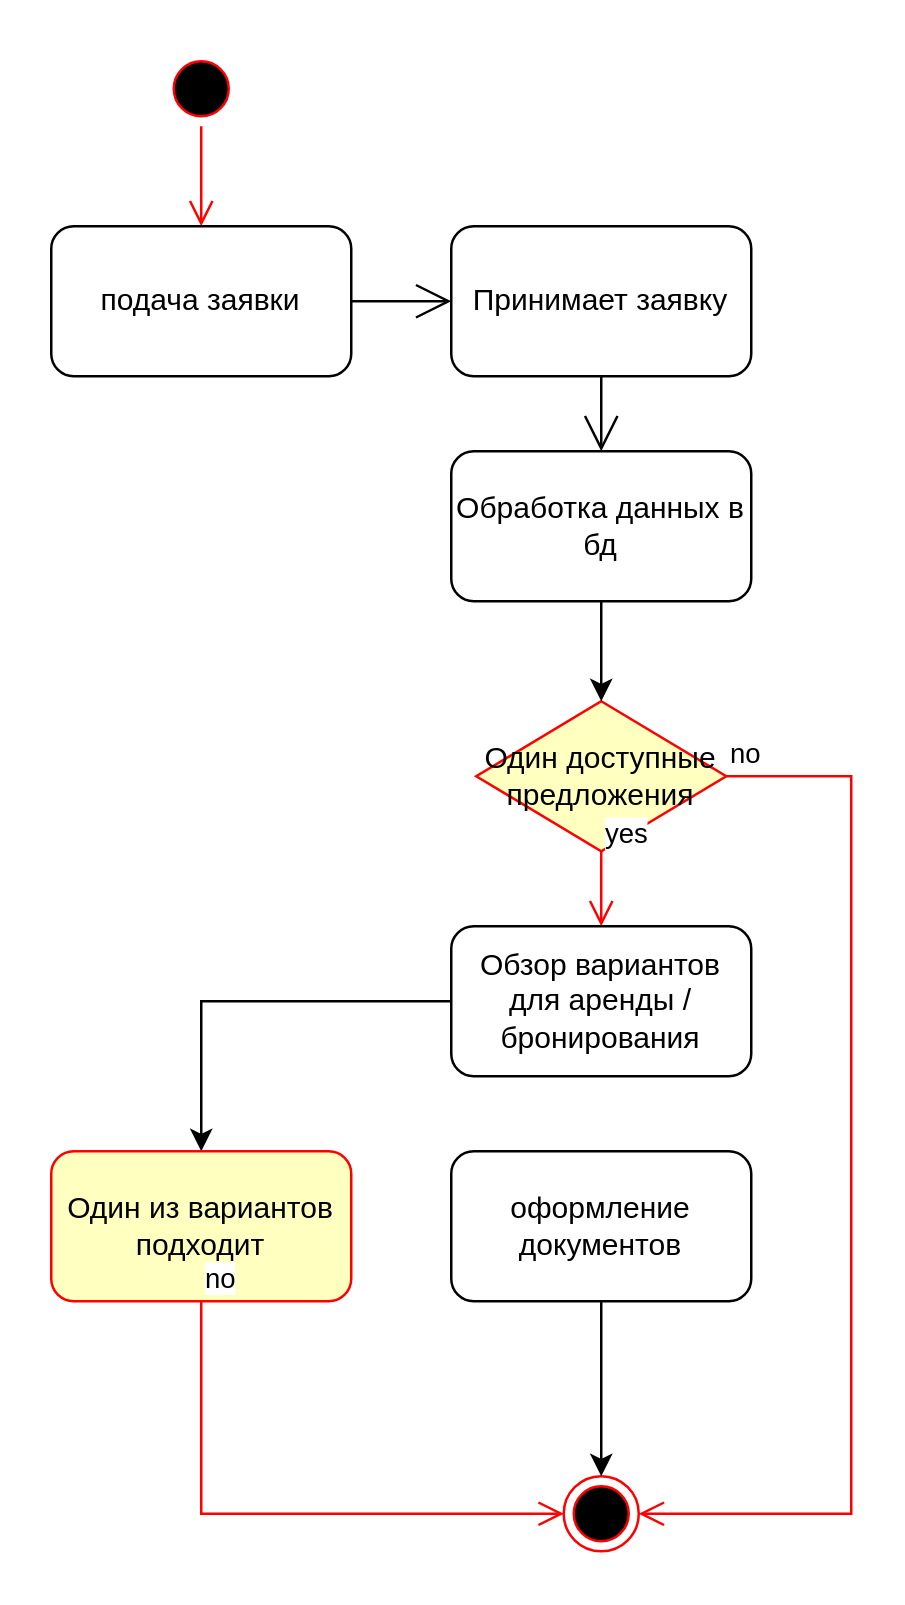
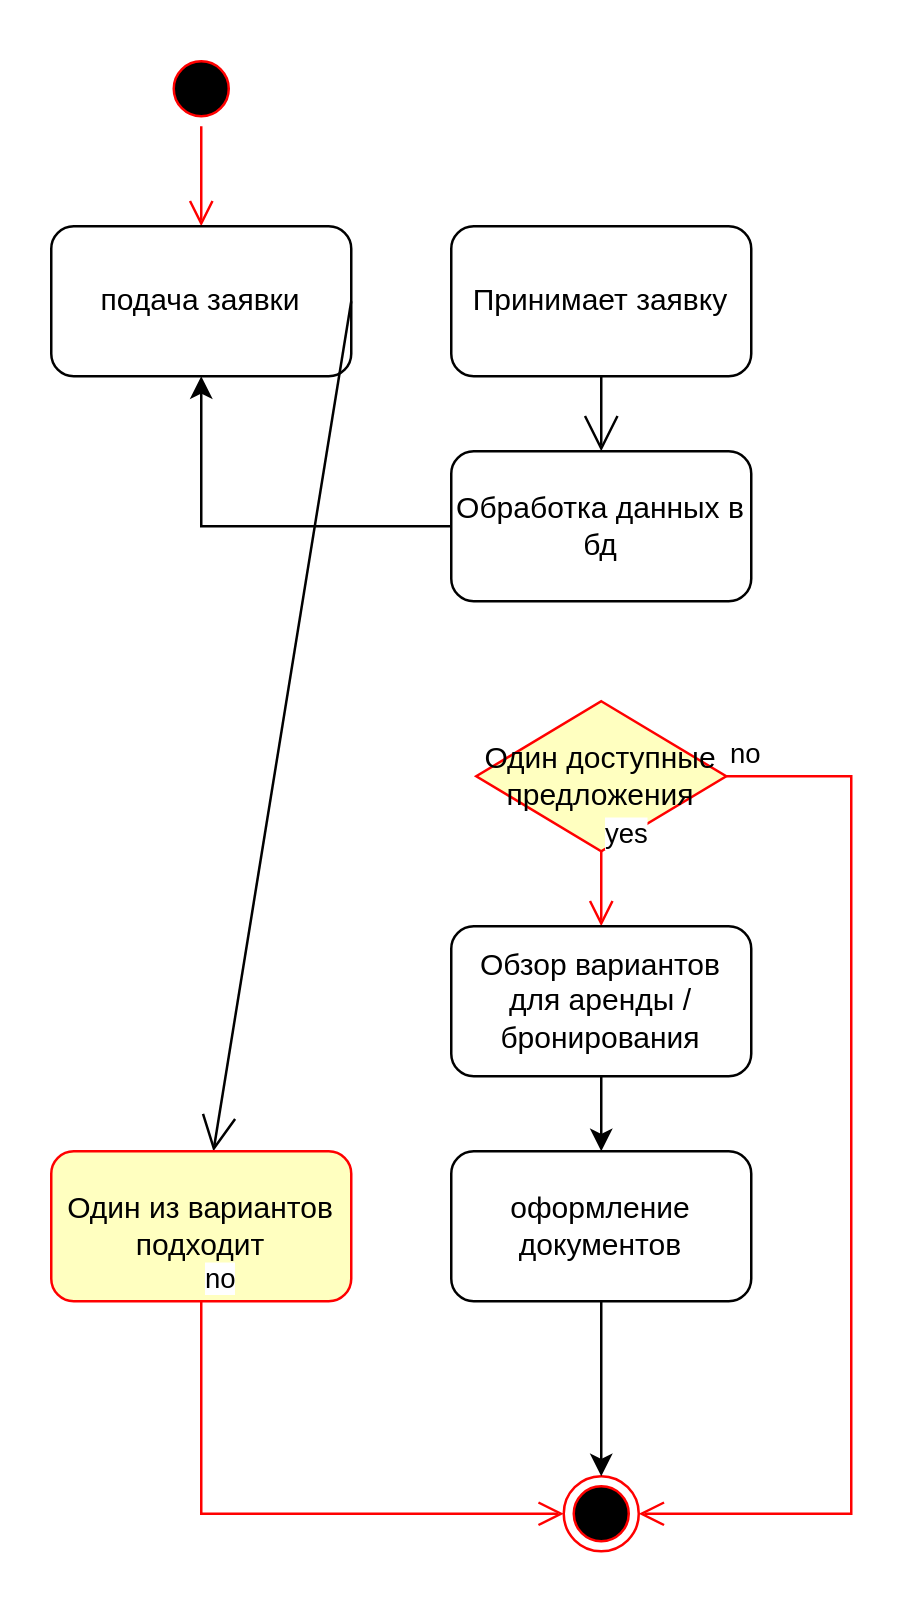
(398, 301) -> (276, 763)
(601, 643) -> (201, 514)
(347, 1001) -> (601, 1122)
